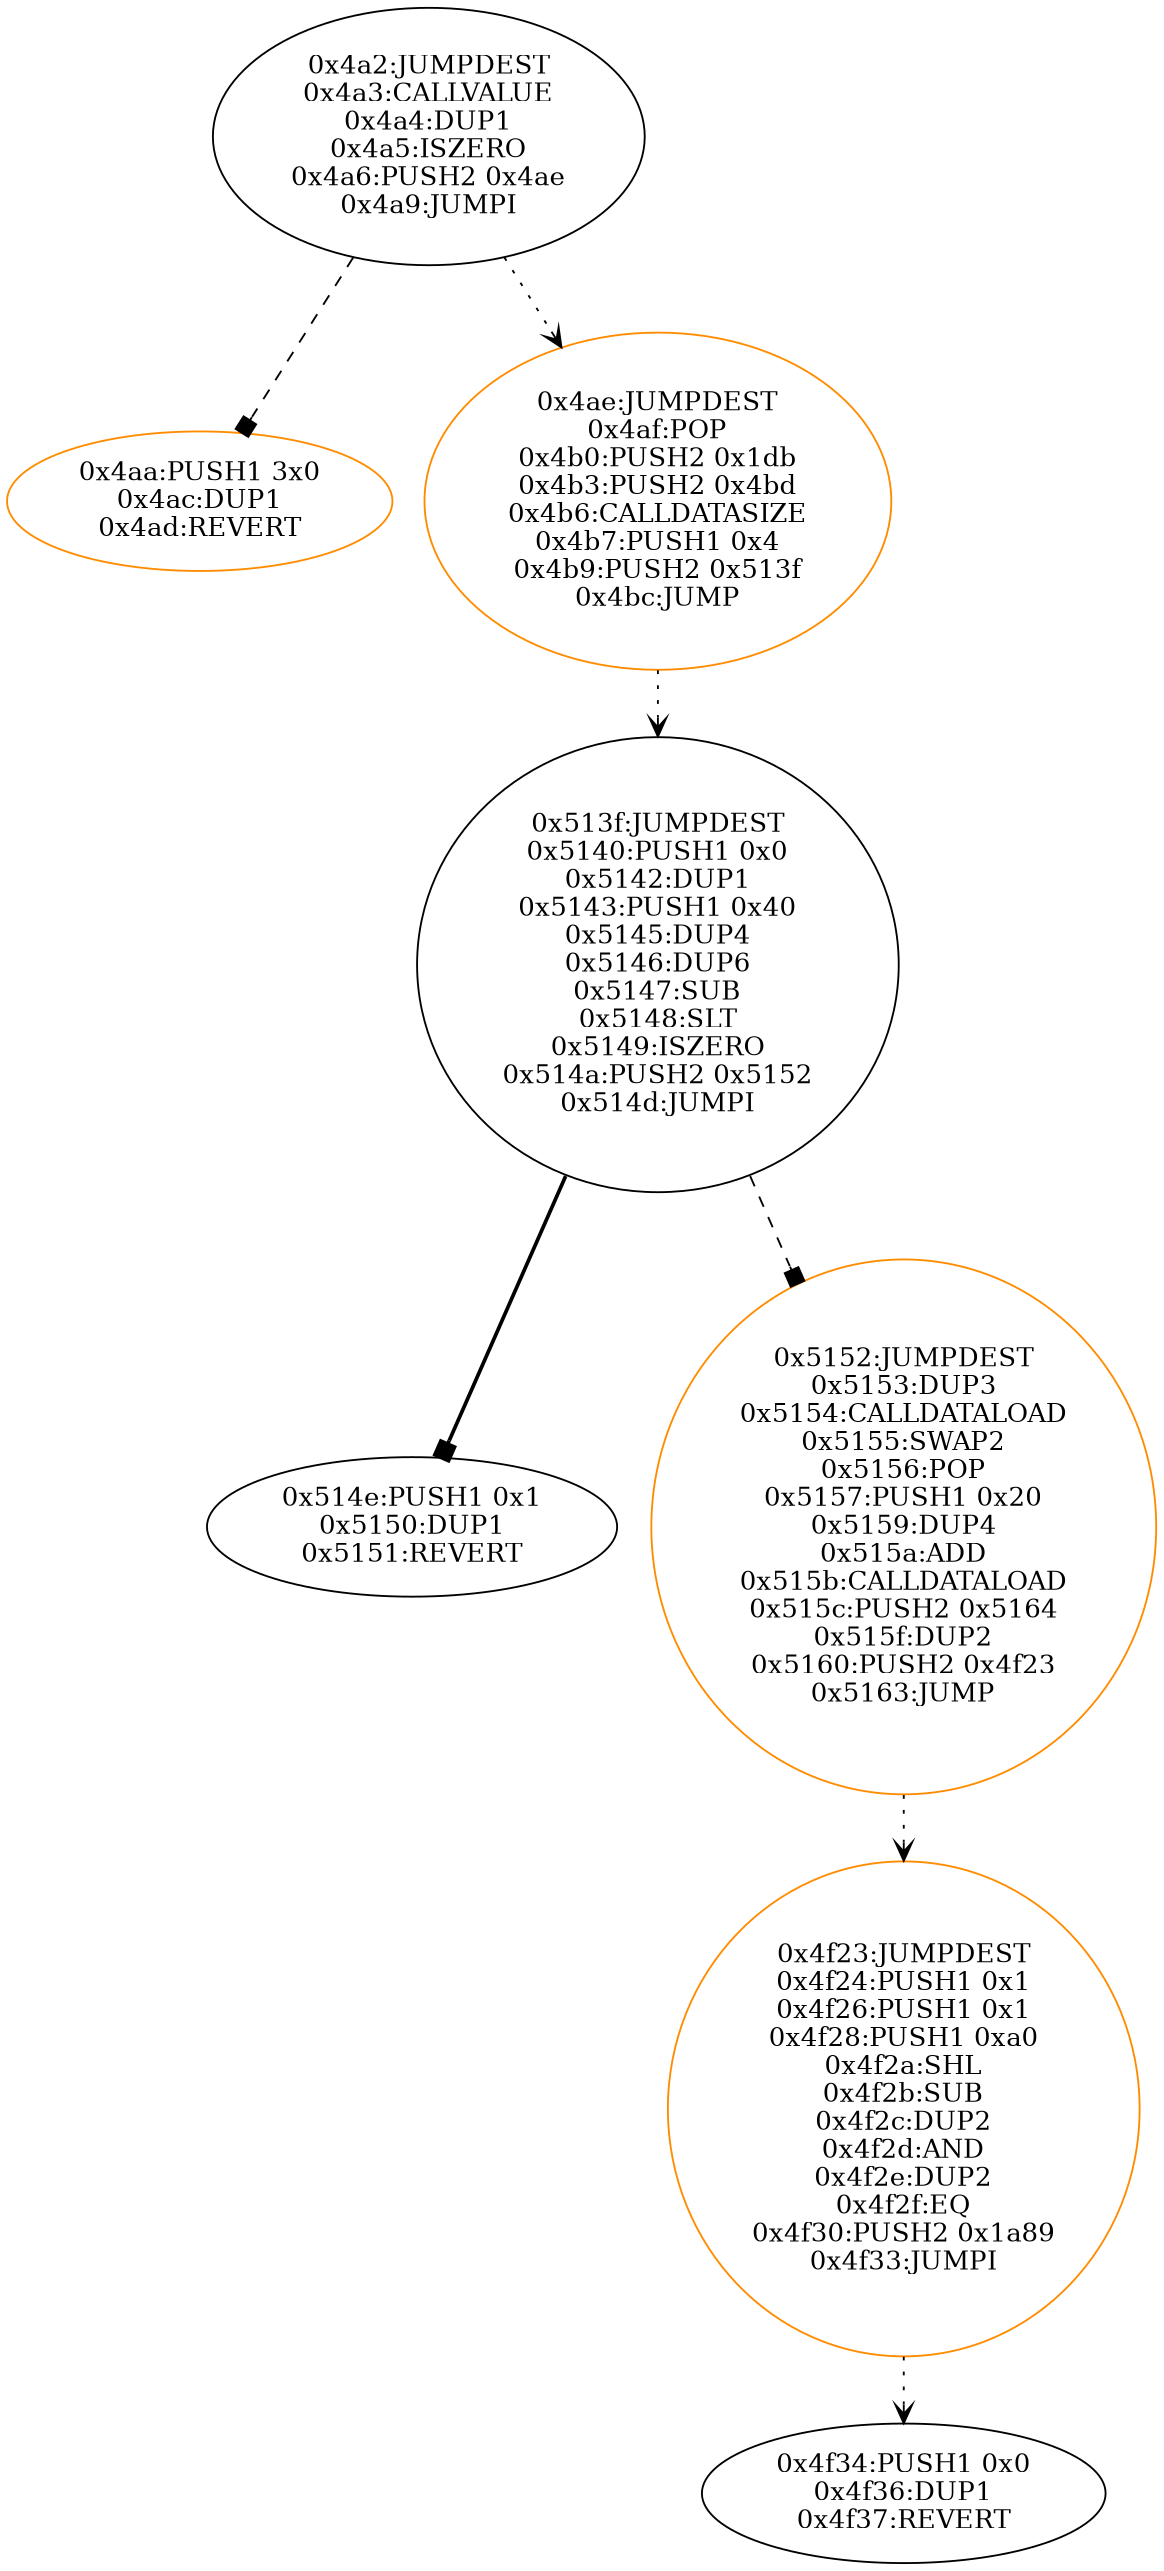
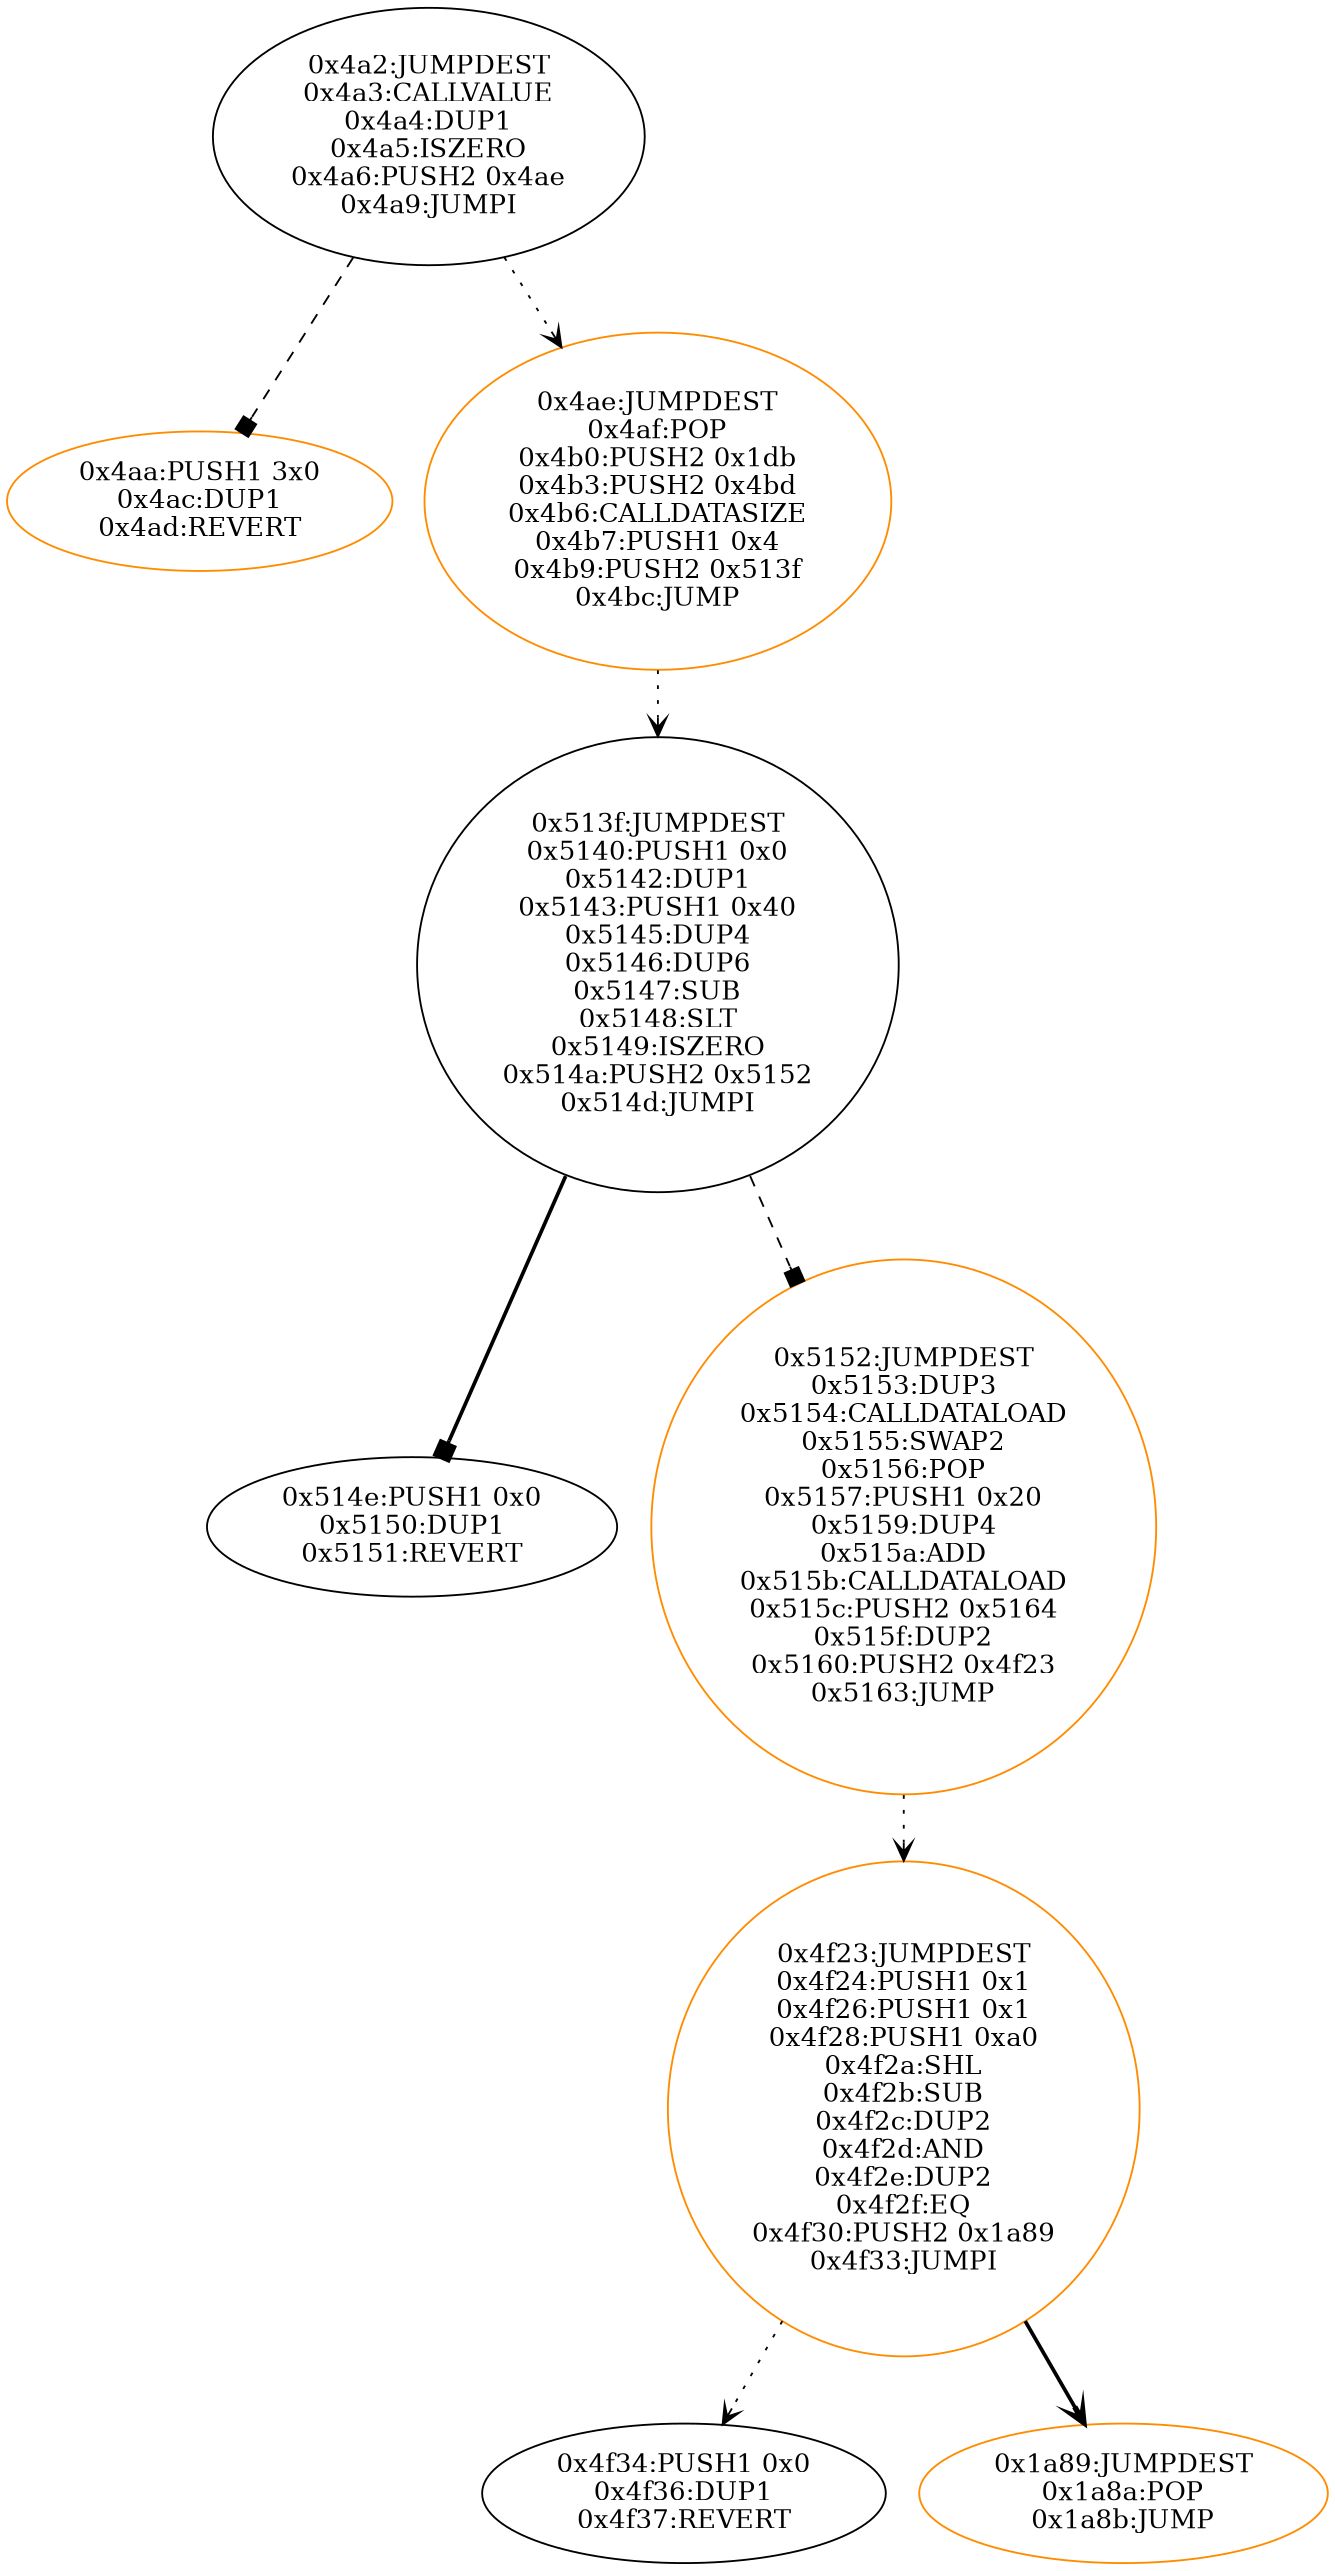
(412, 1527) -> (412, 1527)
none -> (1124, 2493)
